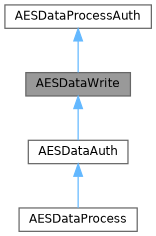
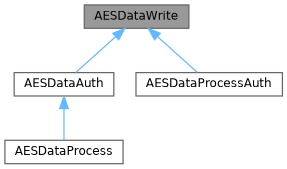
(78, 57) -> (178, 55)
